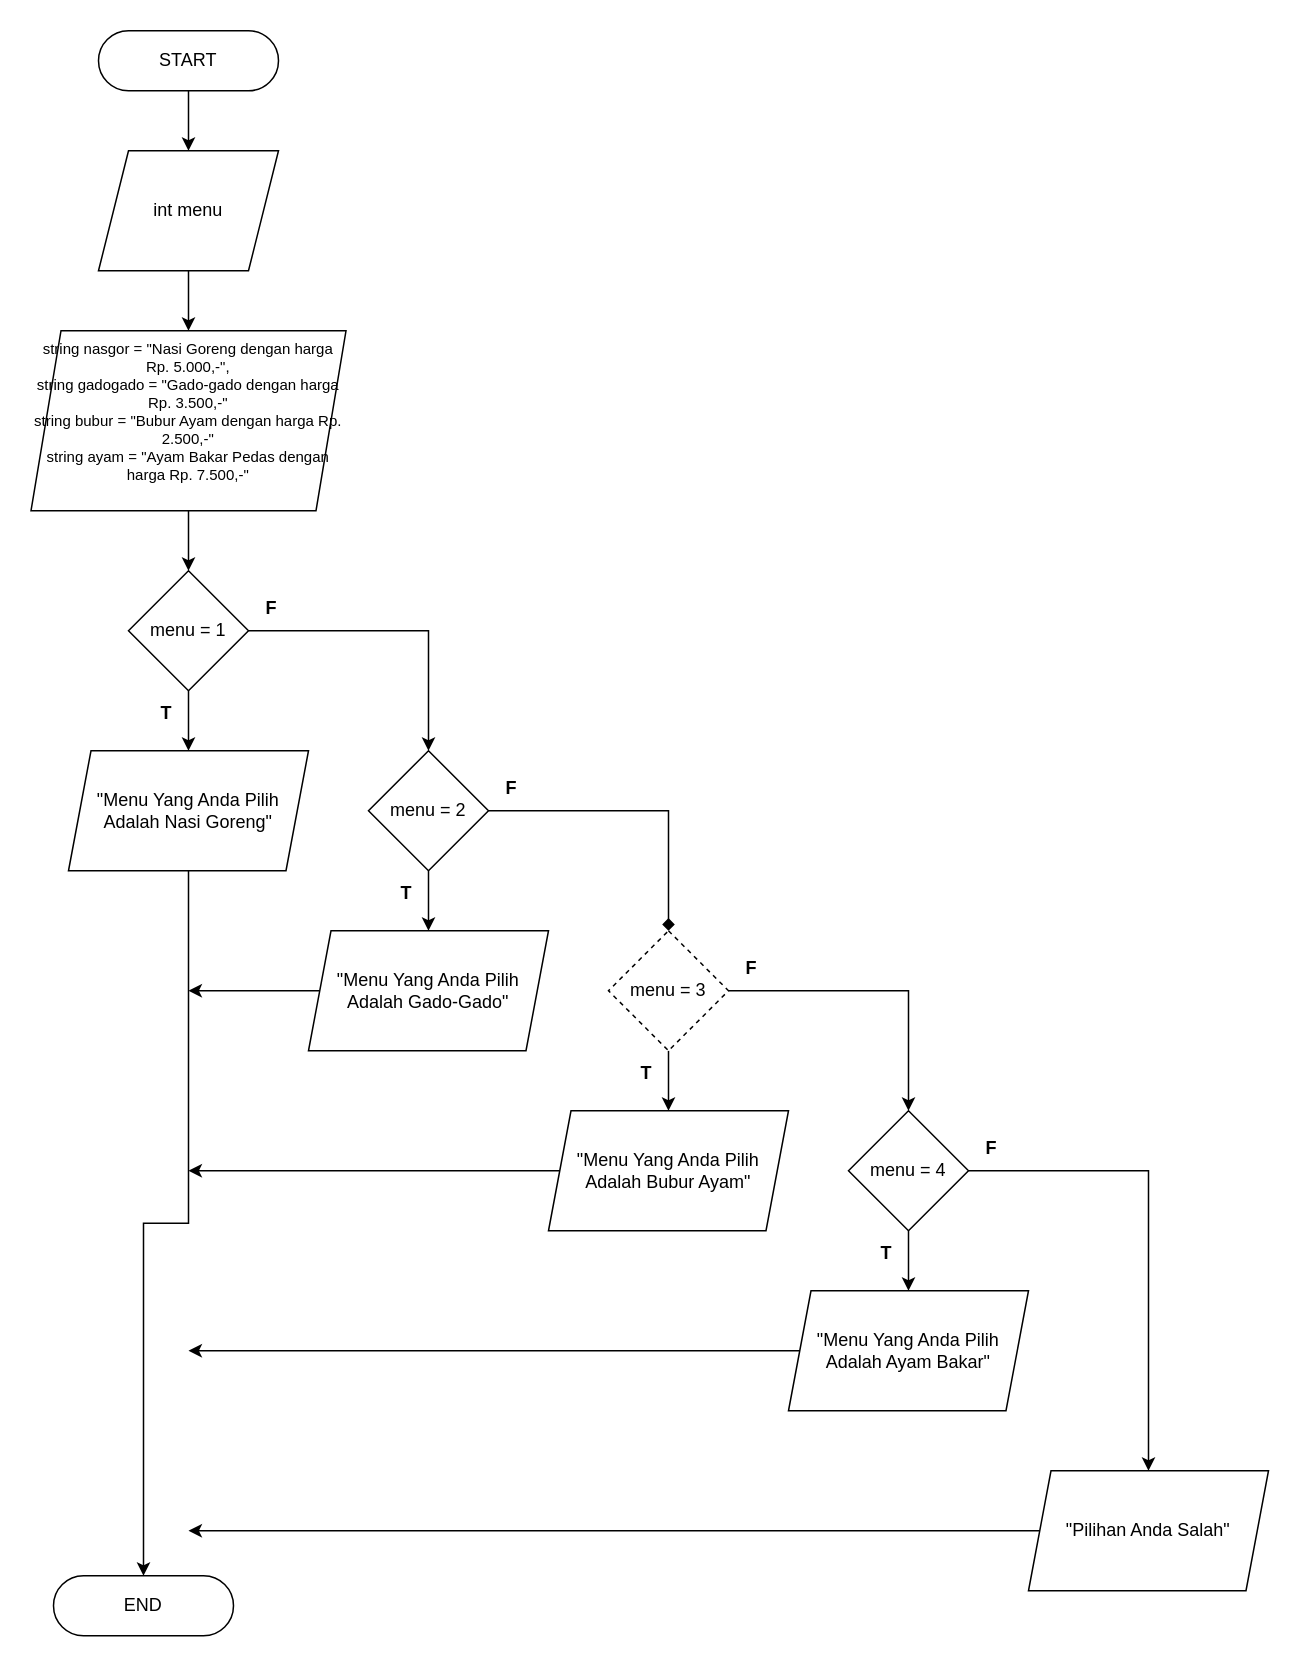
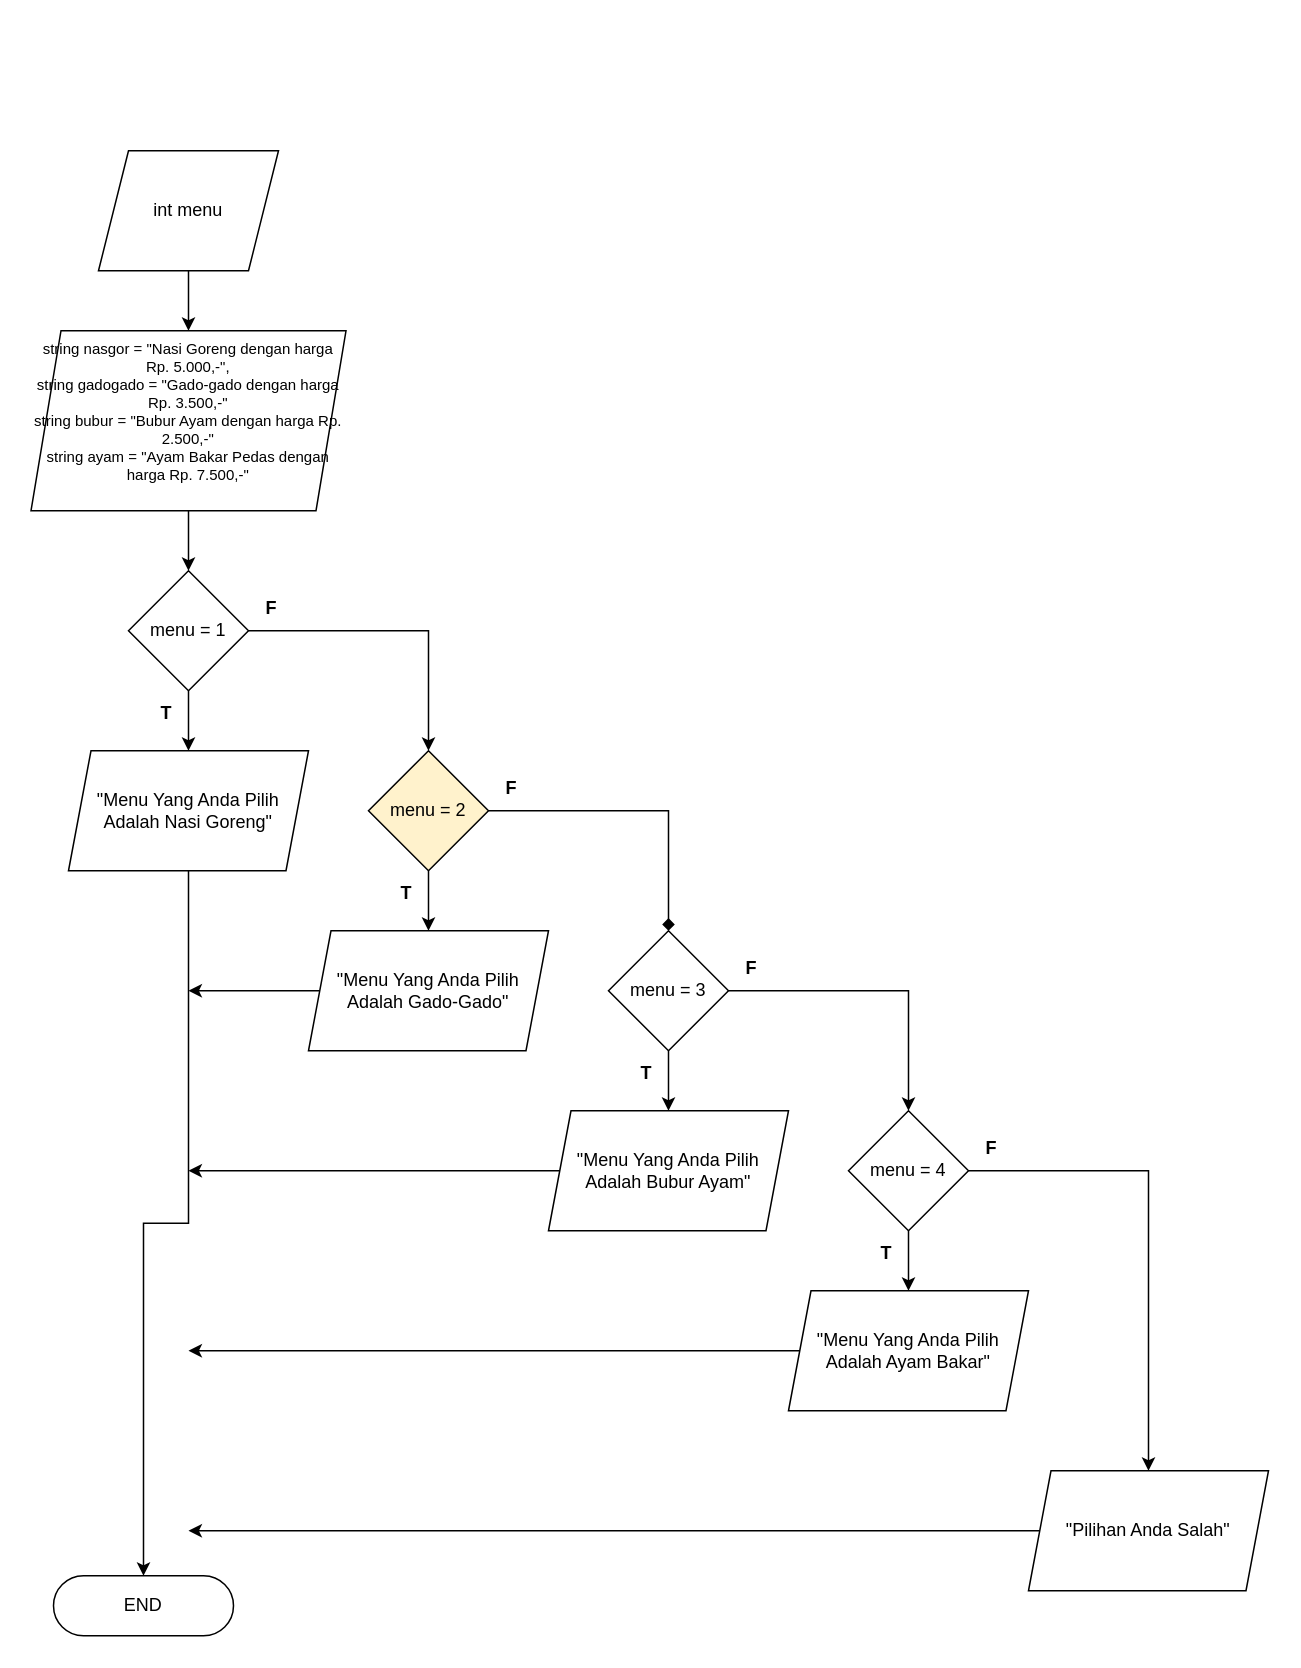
(188, 61) -> none
(188, 116) -> none
(428, 811) -> (428, 811)
(668, 991) -> (668, 991)
